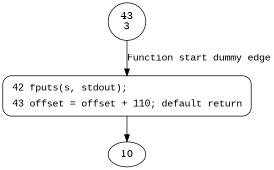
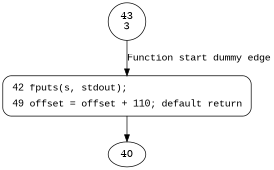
(18, 104) -> (18, 104)
(127, 154) -> (127, 154)
